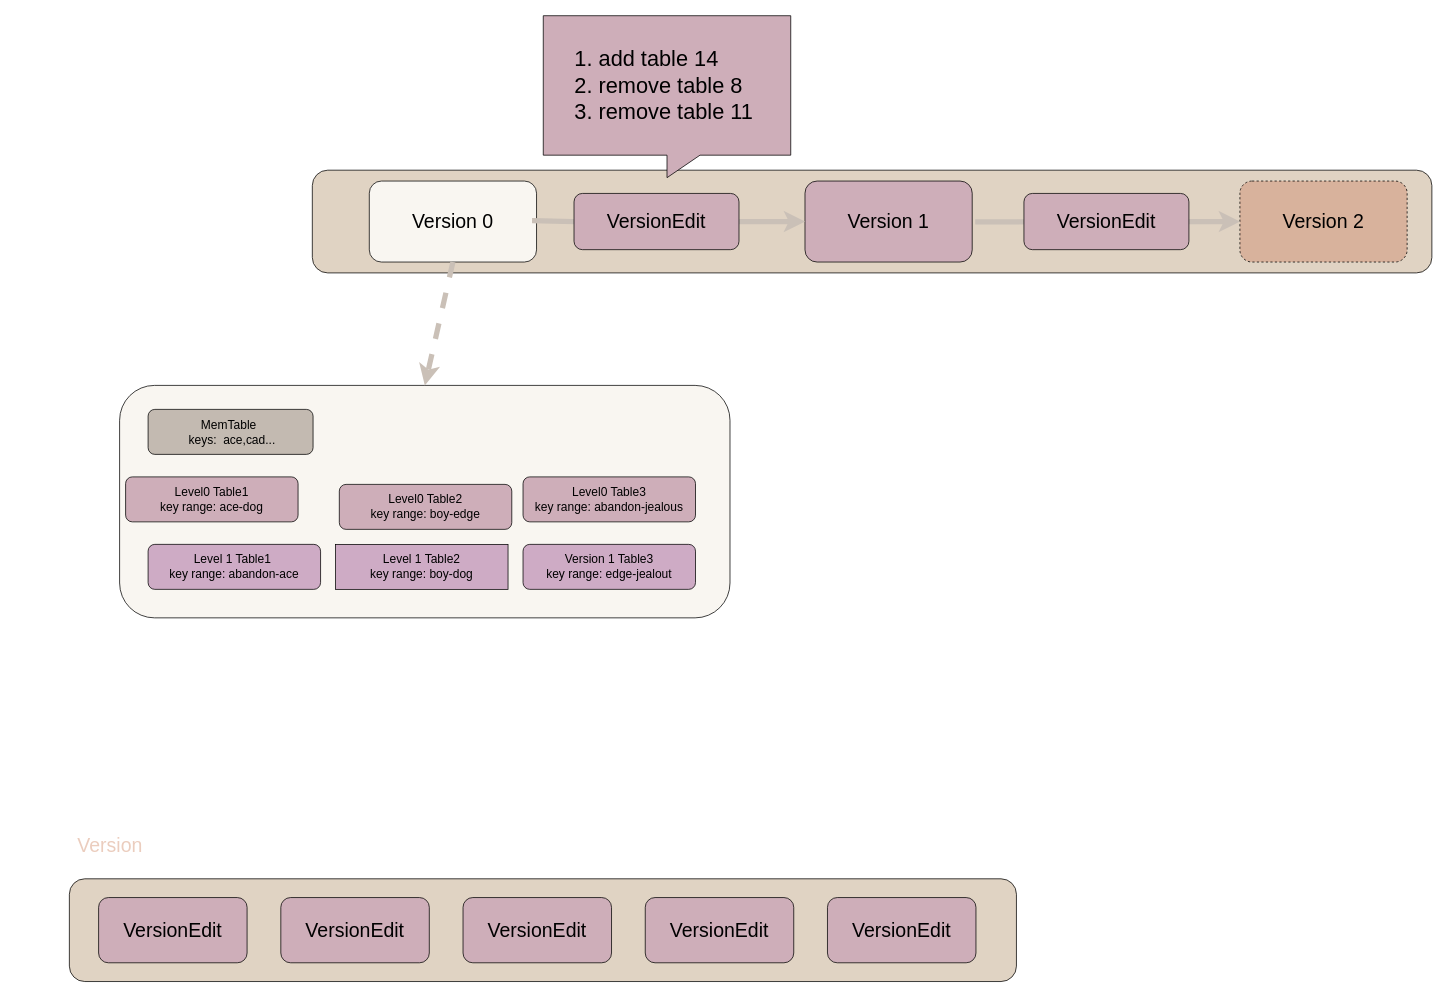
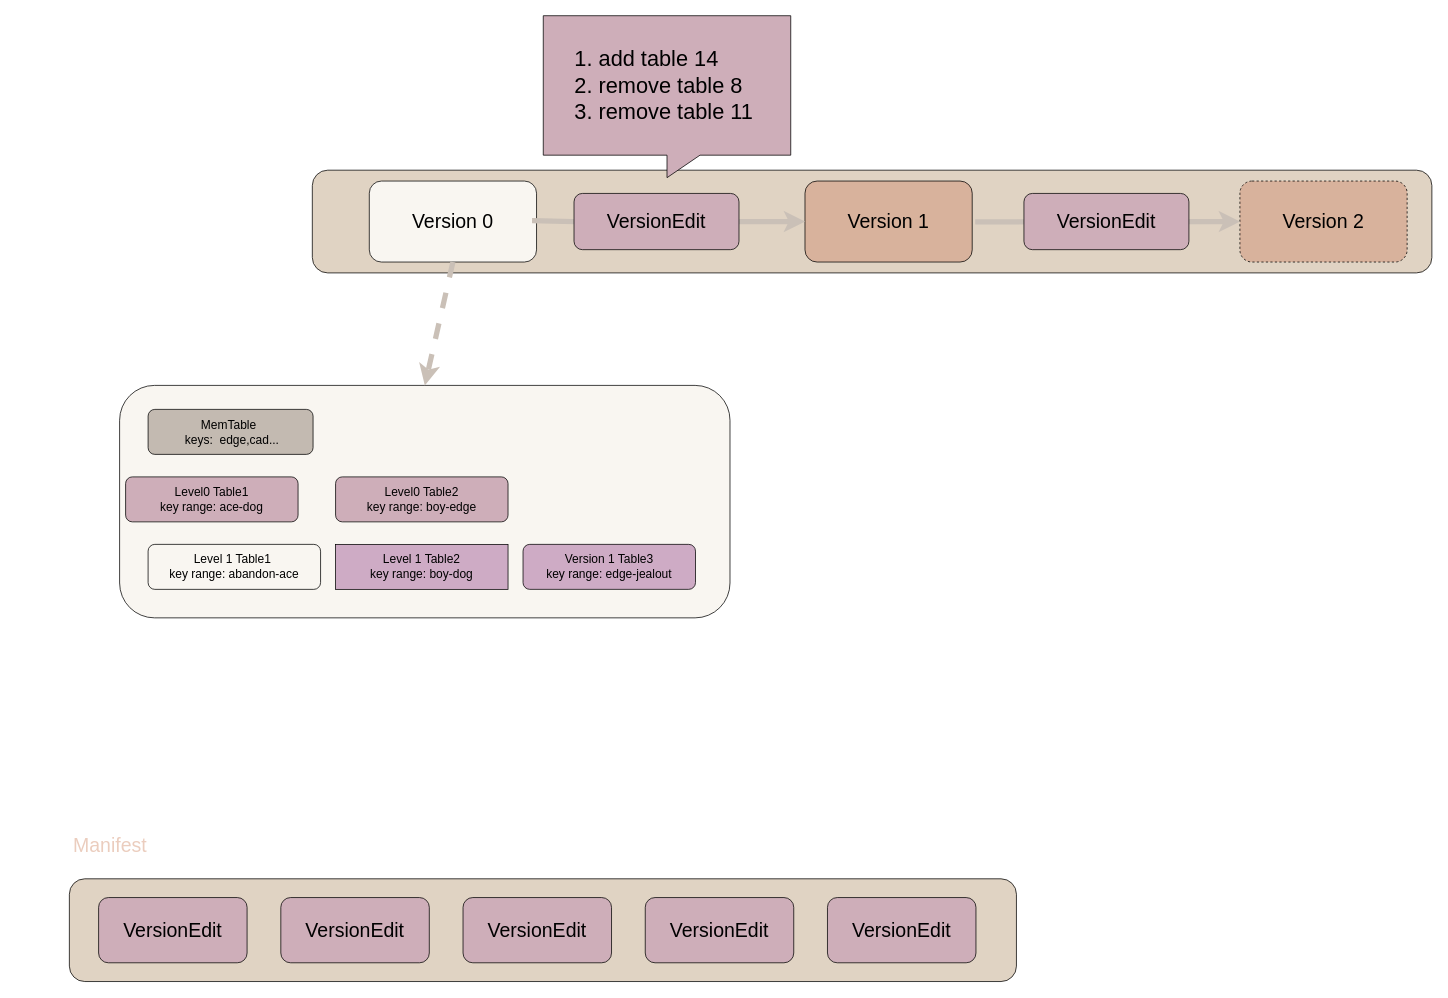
(889, 221) -> (889, 221)
(231, 432) -> (231, 432)
(609, 499) -> none
(426, 507) -> (422, 499)
(234, 567) -> (234, 567)
(110, 846) -> (110, 846)
